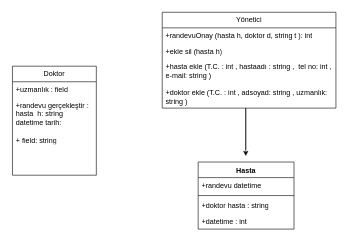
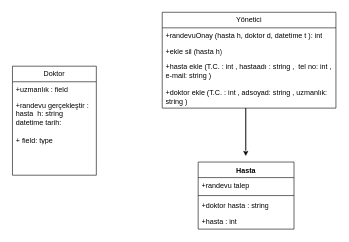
(250, 41) -> (250, 41)
(41, 141) -> (37, 141)
(234, 186) -> (228, 186)
(227, 222) -> (222, 222)
